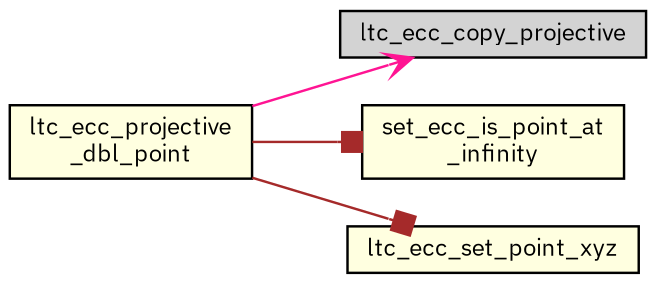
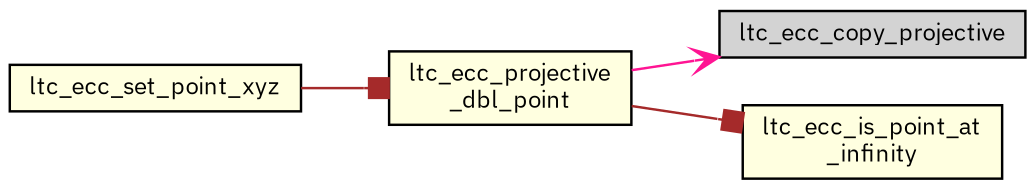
(493, 142) -> (872, 142)
(320, 198) -> (333, 88)
